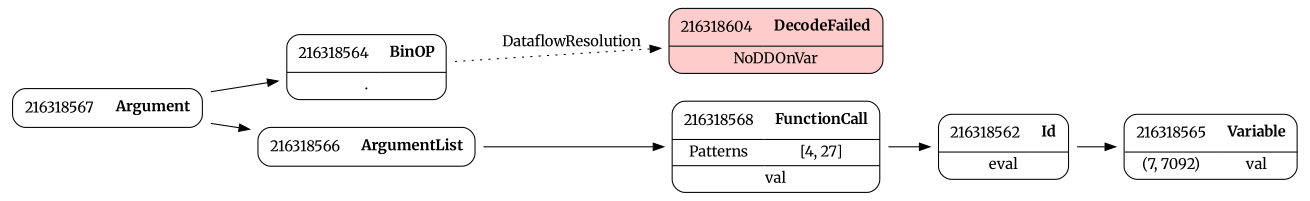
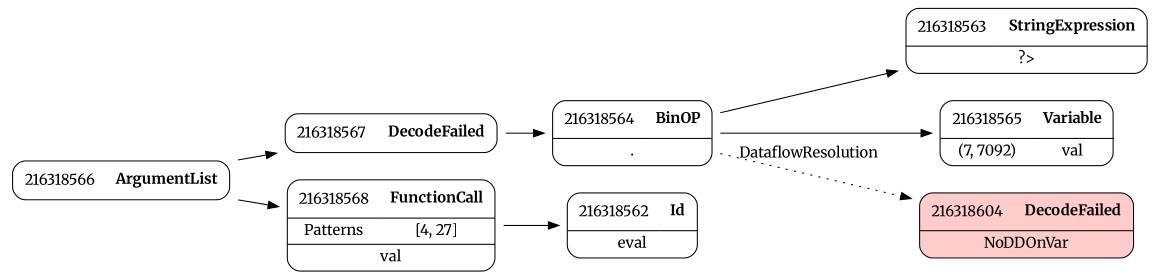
none -> (1027, 41)
(154, 107) -> (437, 132)
(225, 126) -> (252, 157)
(1091, 147) -> (821, 133)
